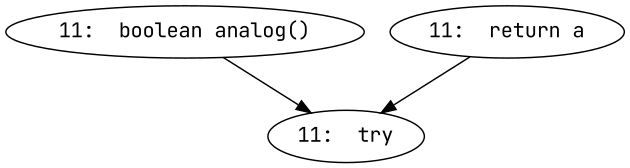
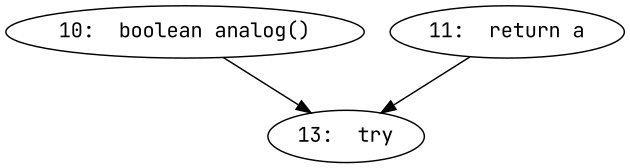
(185, 32) -> (185, 32)
(346, 136) -> (346, 136)
